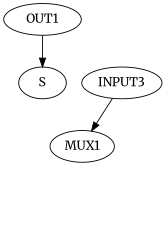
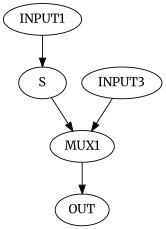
(43, 19) -> (43, 19)
none -> (60, 111)
none -> (82, 210)
